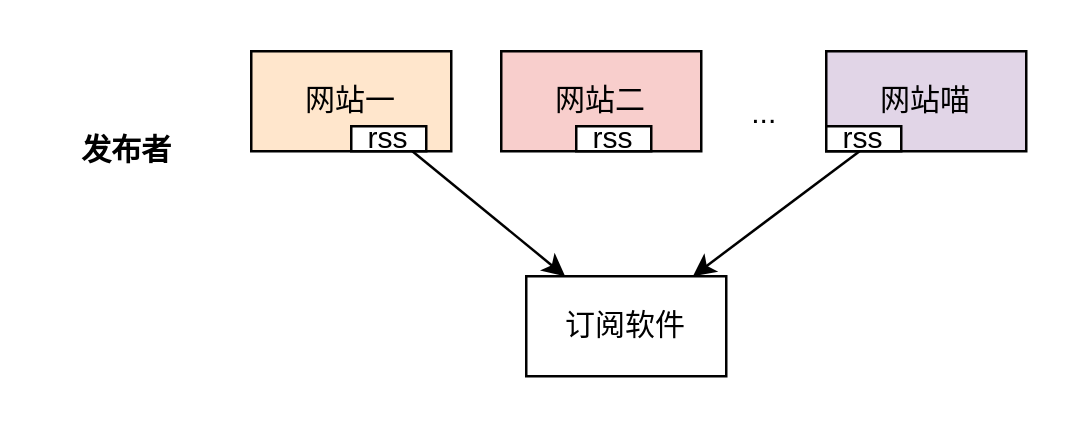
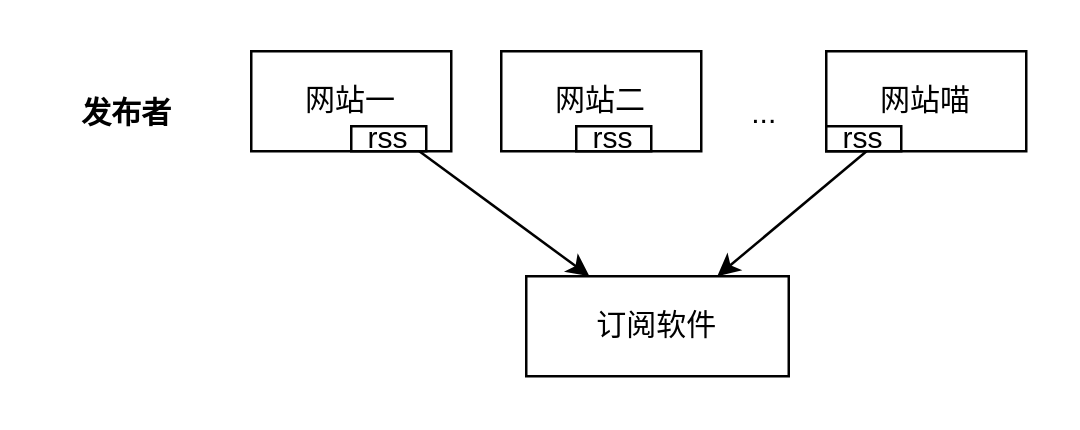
(351, 101) -> (351, 101)
(601, 101) -> (601, 101)
(926, 101) -> (926, 101)
(126, 151) -> (126, 114)
(626, 326) -> (658, 326)
